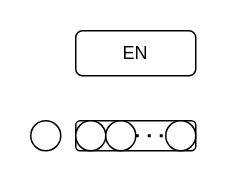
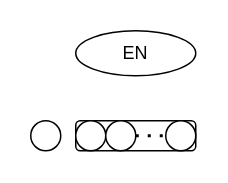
(136, 53) -> (136, 53)
